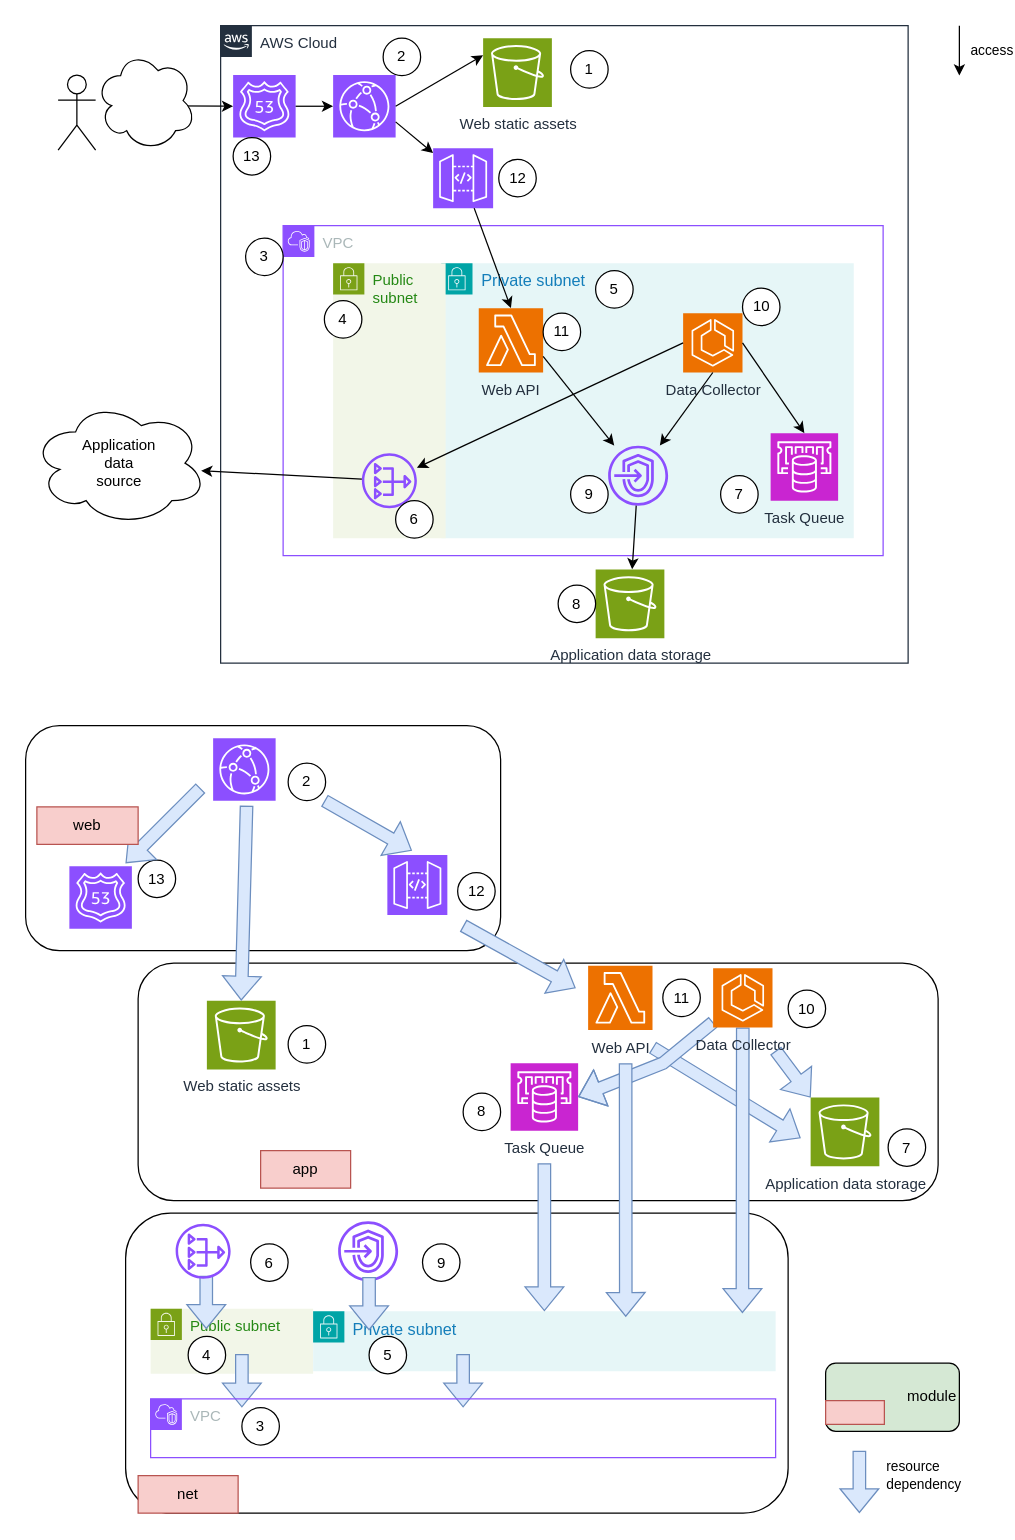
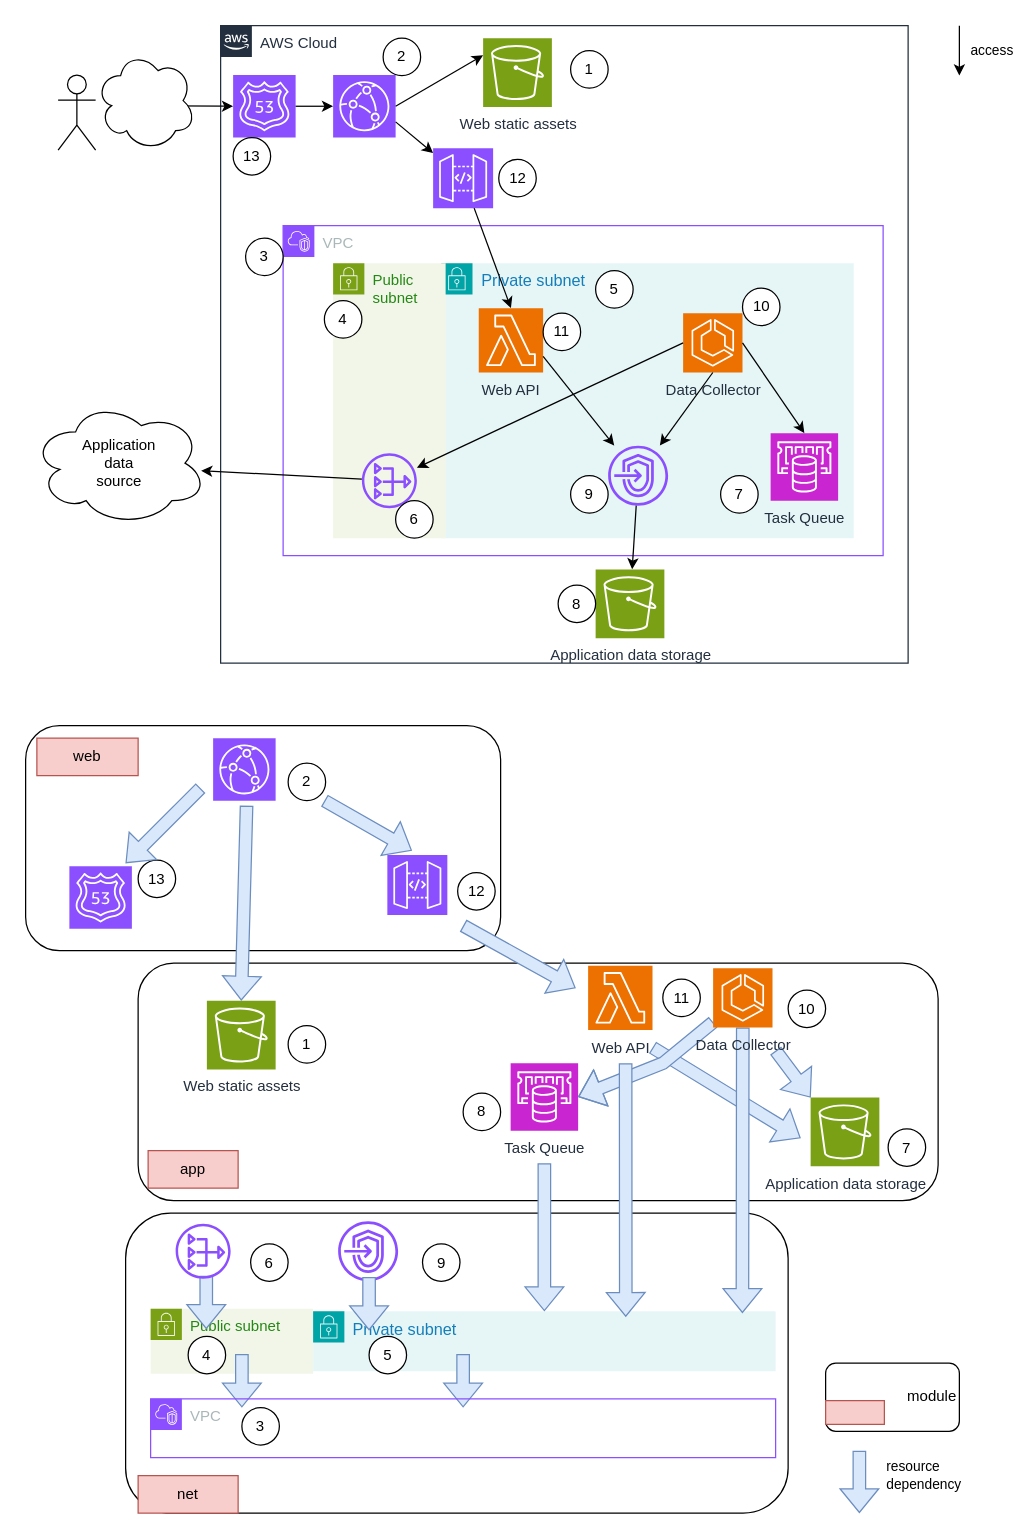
(88, 826) -> (88, 757)
(306, 1169) -> (193, 1169)
(893, 1397) -> (893, 1397)
